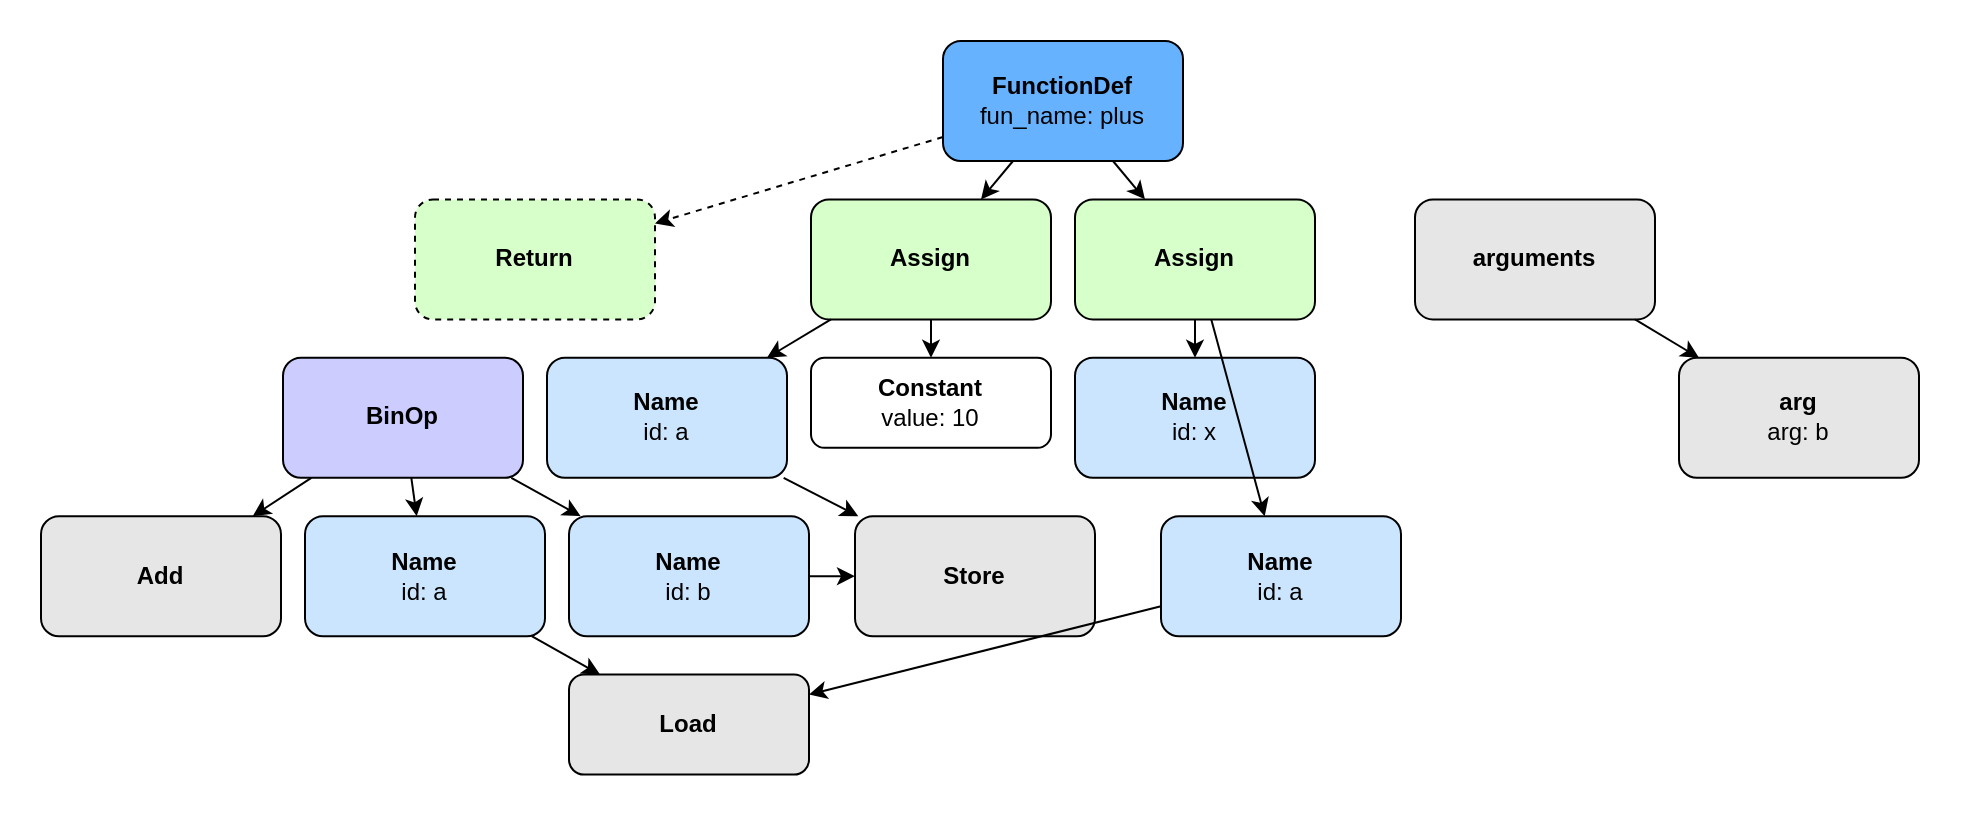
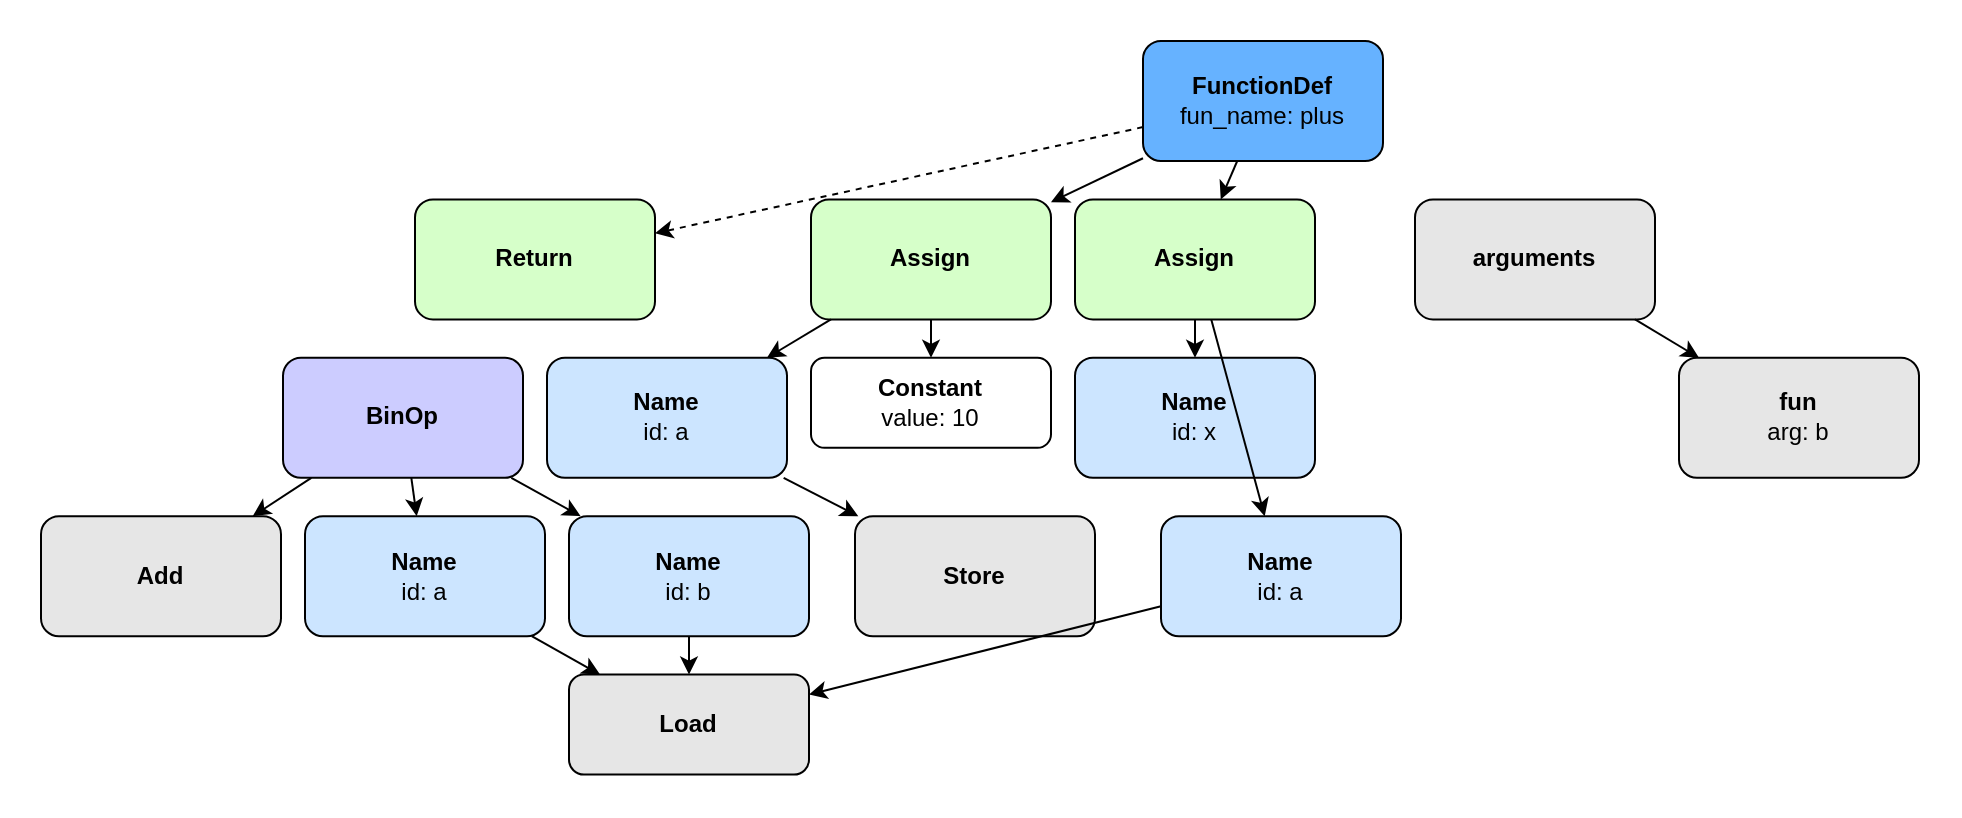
(1063, 101) -> (1263, 101)
(535, 259) -> (535, 259)
(1799, 417) -> (1799, 417)
(825, 576) -> (689, 649)
